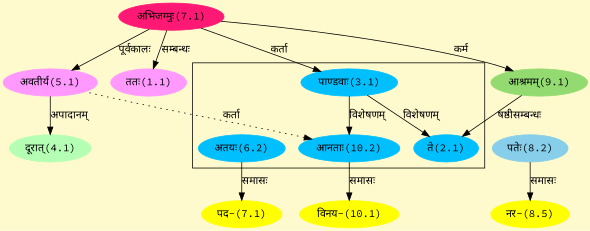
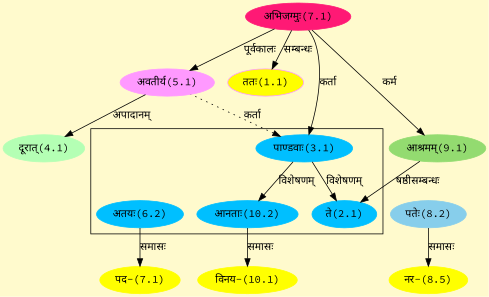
(149, 83) -> (266, 83)
(200, 116) -> (232, 114)
